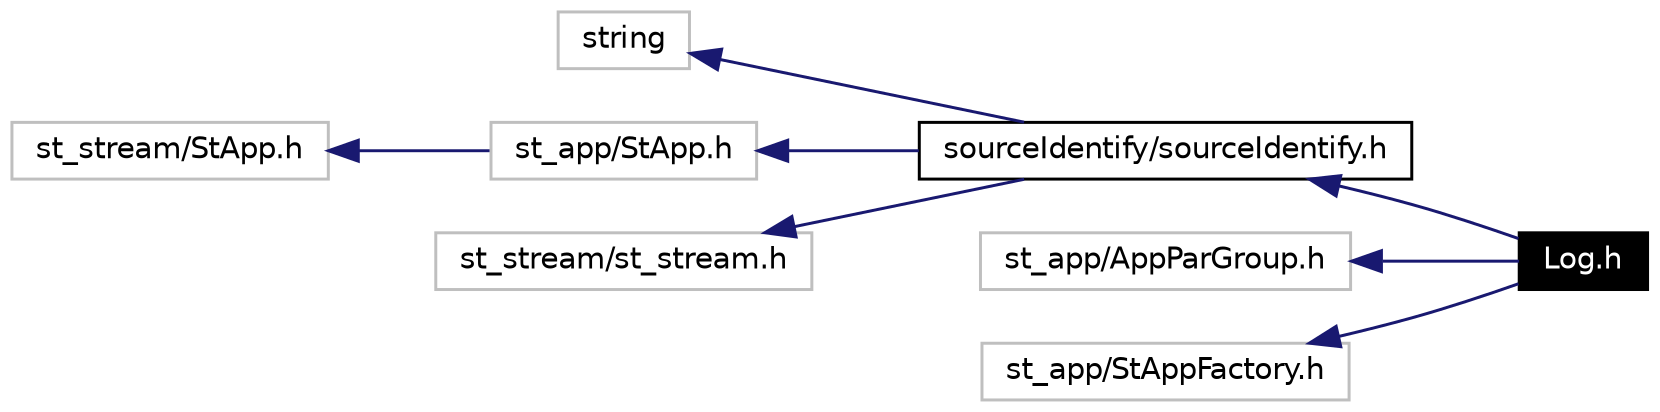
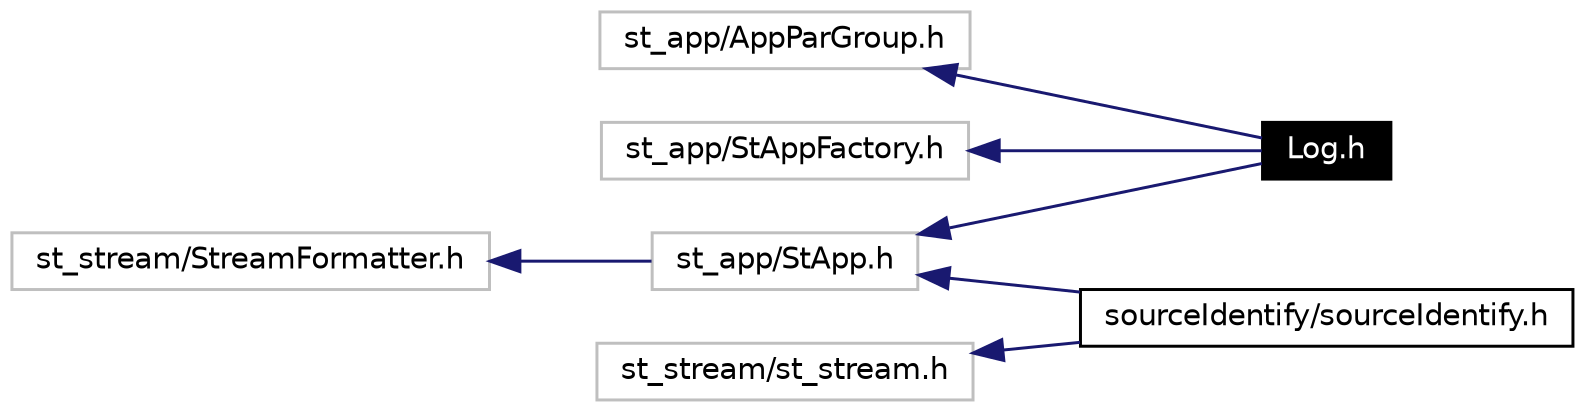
(624, 40) -> none
(170, 151) -> (251, 261)
(1430, 210) -> (1106, 196)
